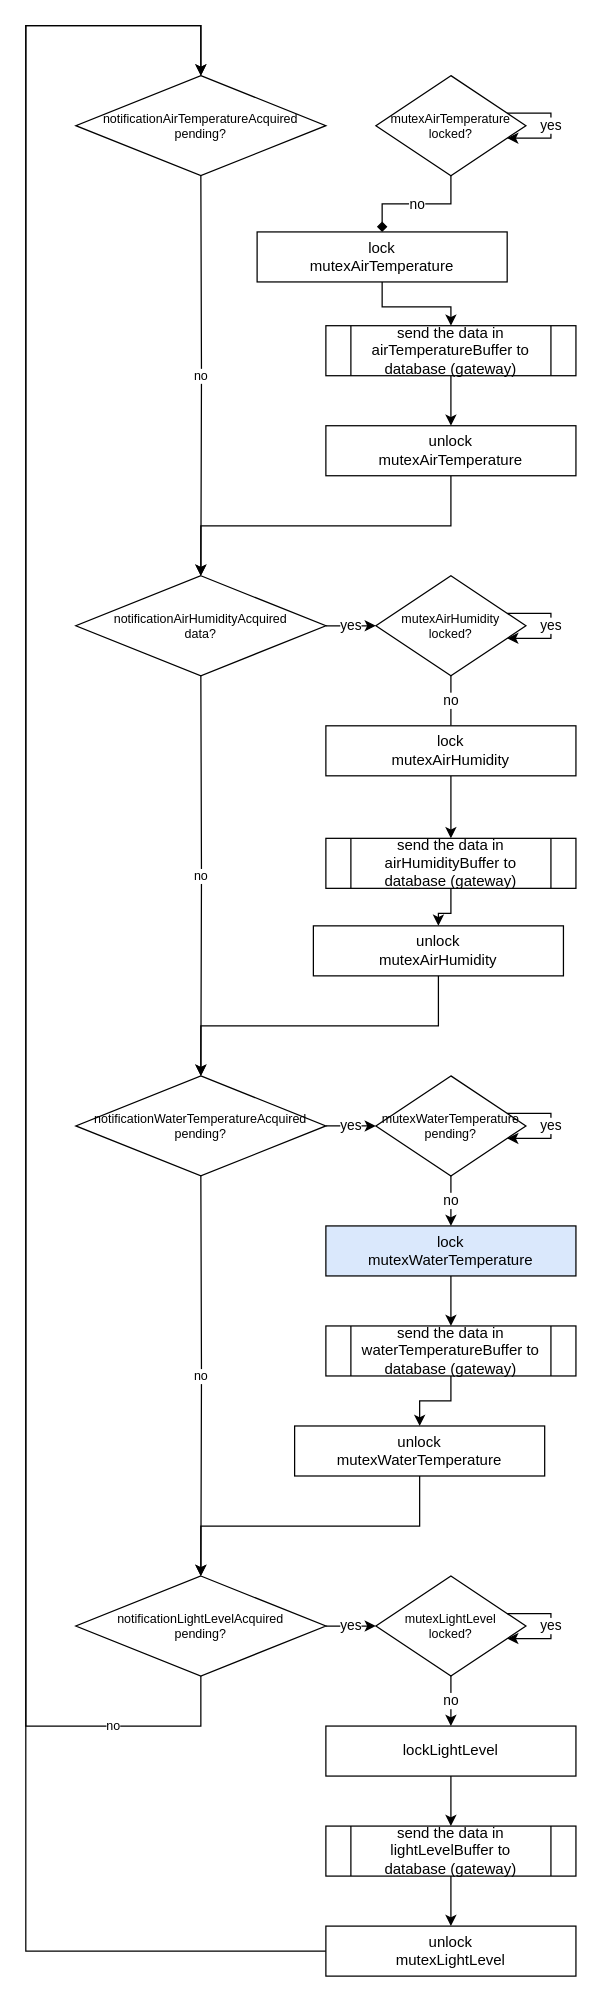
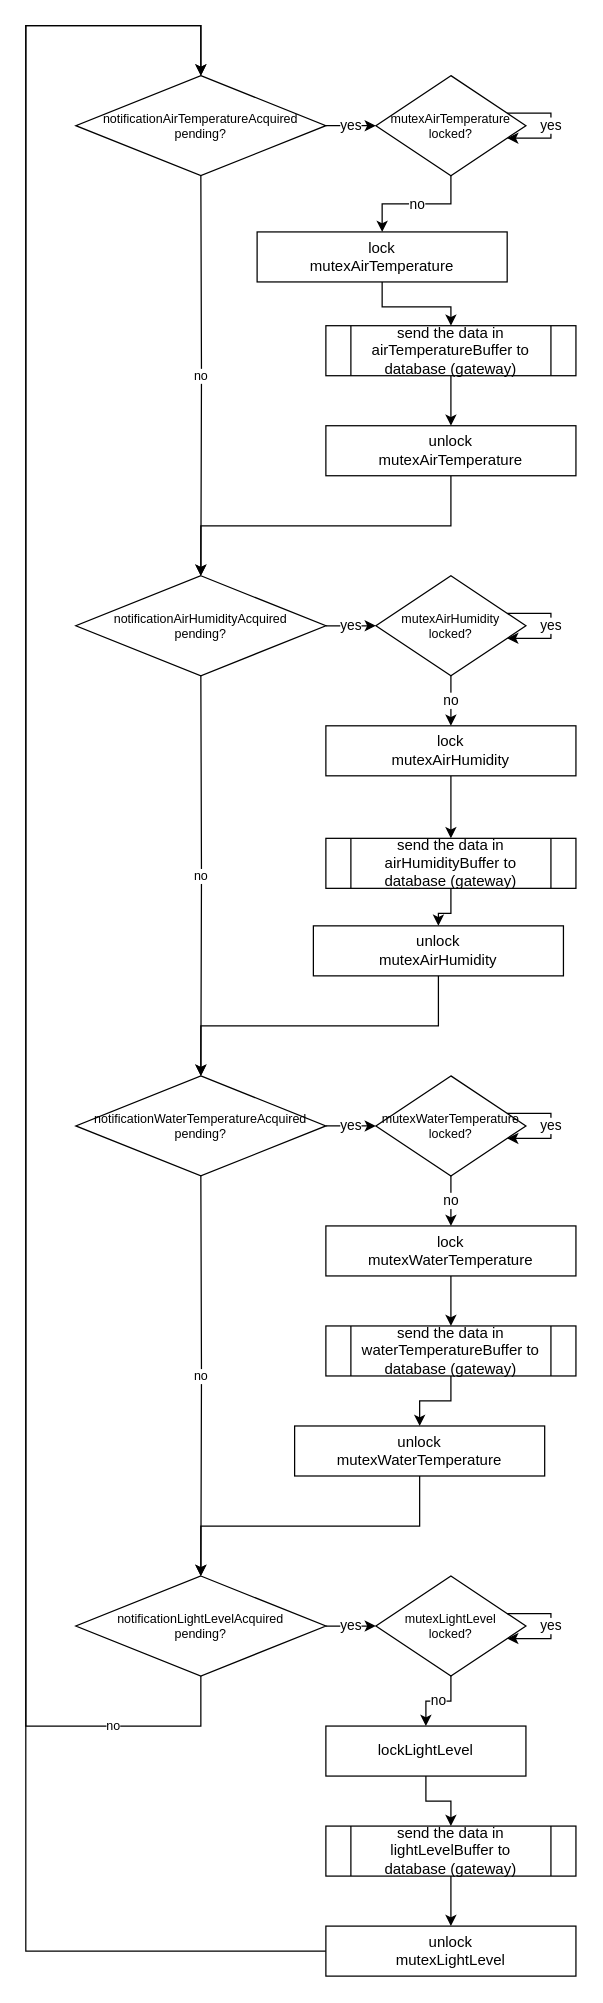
none -> (347, 126)
(382, 221) -> (382, 222)
(201, 626) -> (201, 626)
(451, 719) -> (451, 716)
(451, 1126) -> (451, 1126)
(451, 1251) -> (451, 1251)
(451, 1751) -> (426, 1751)
